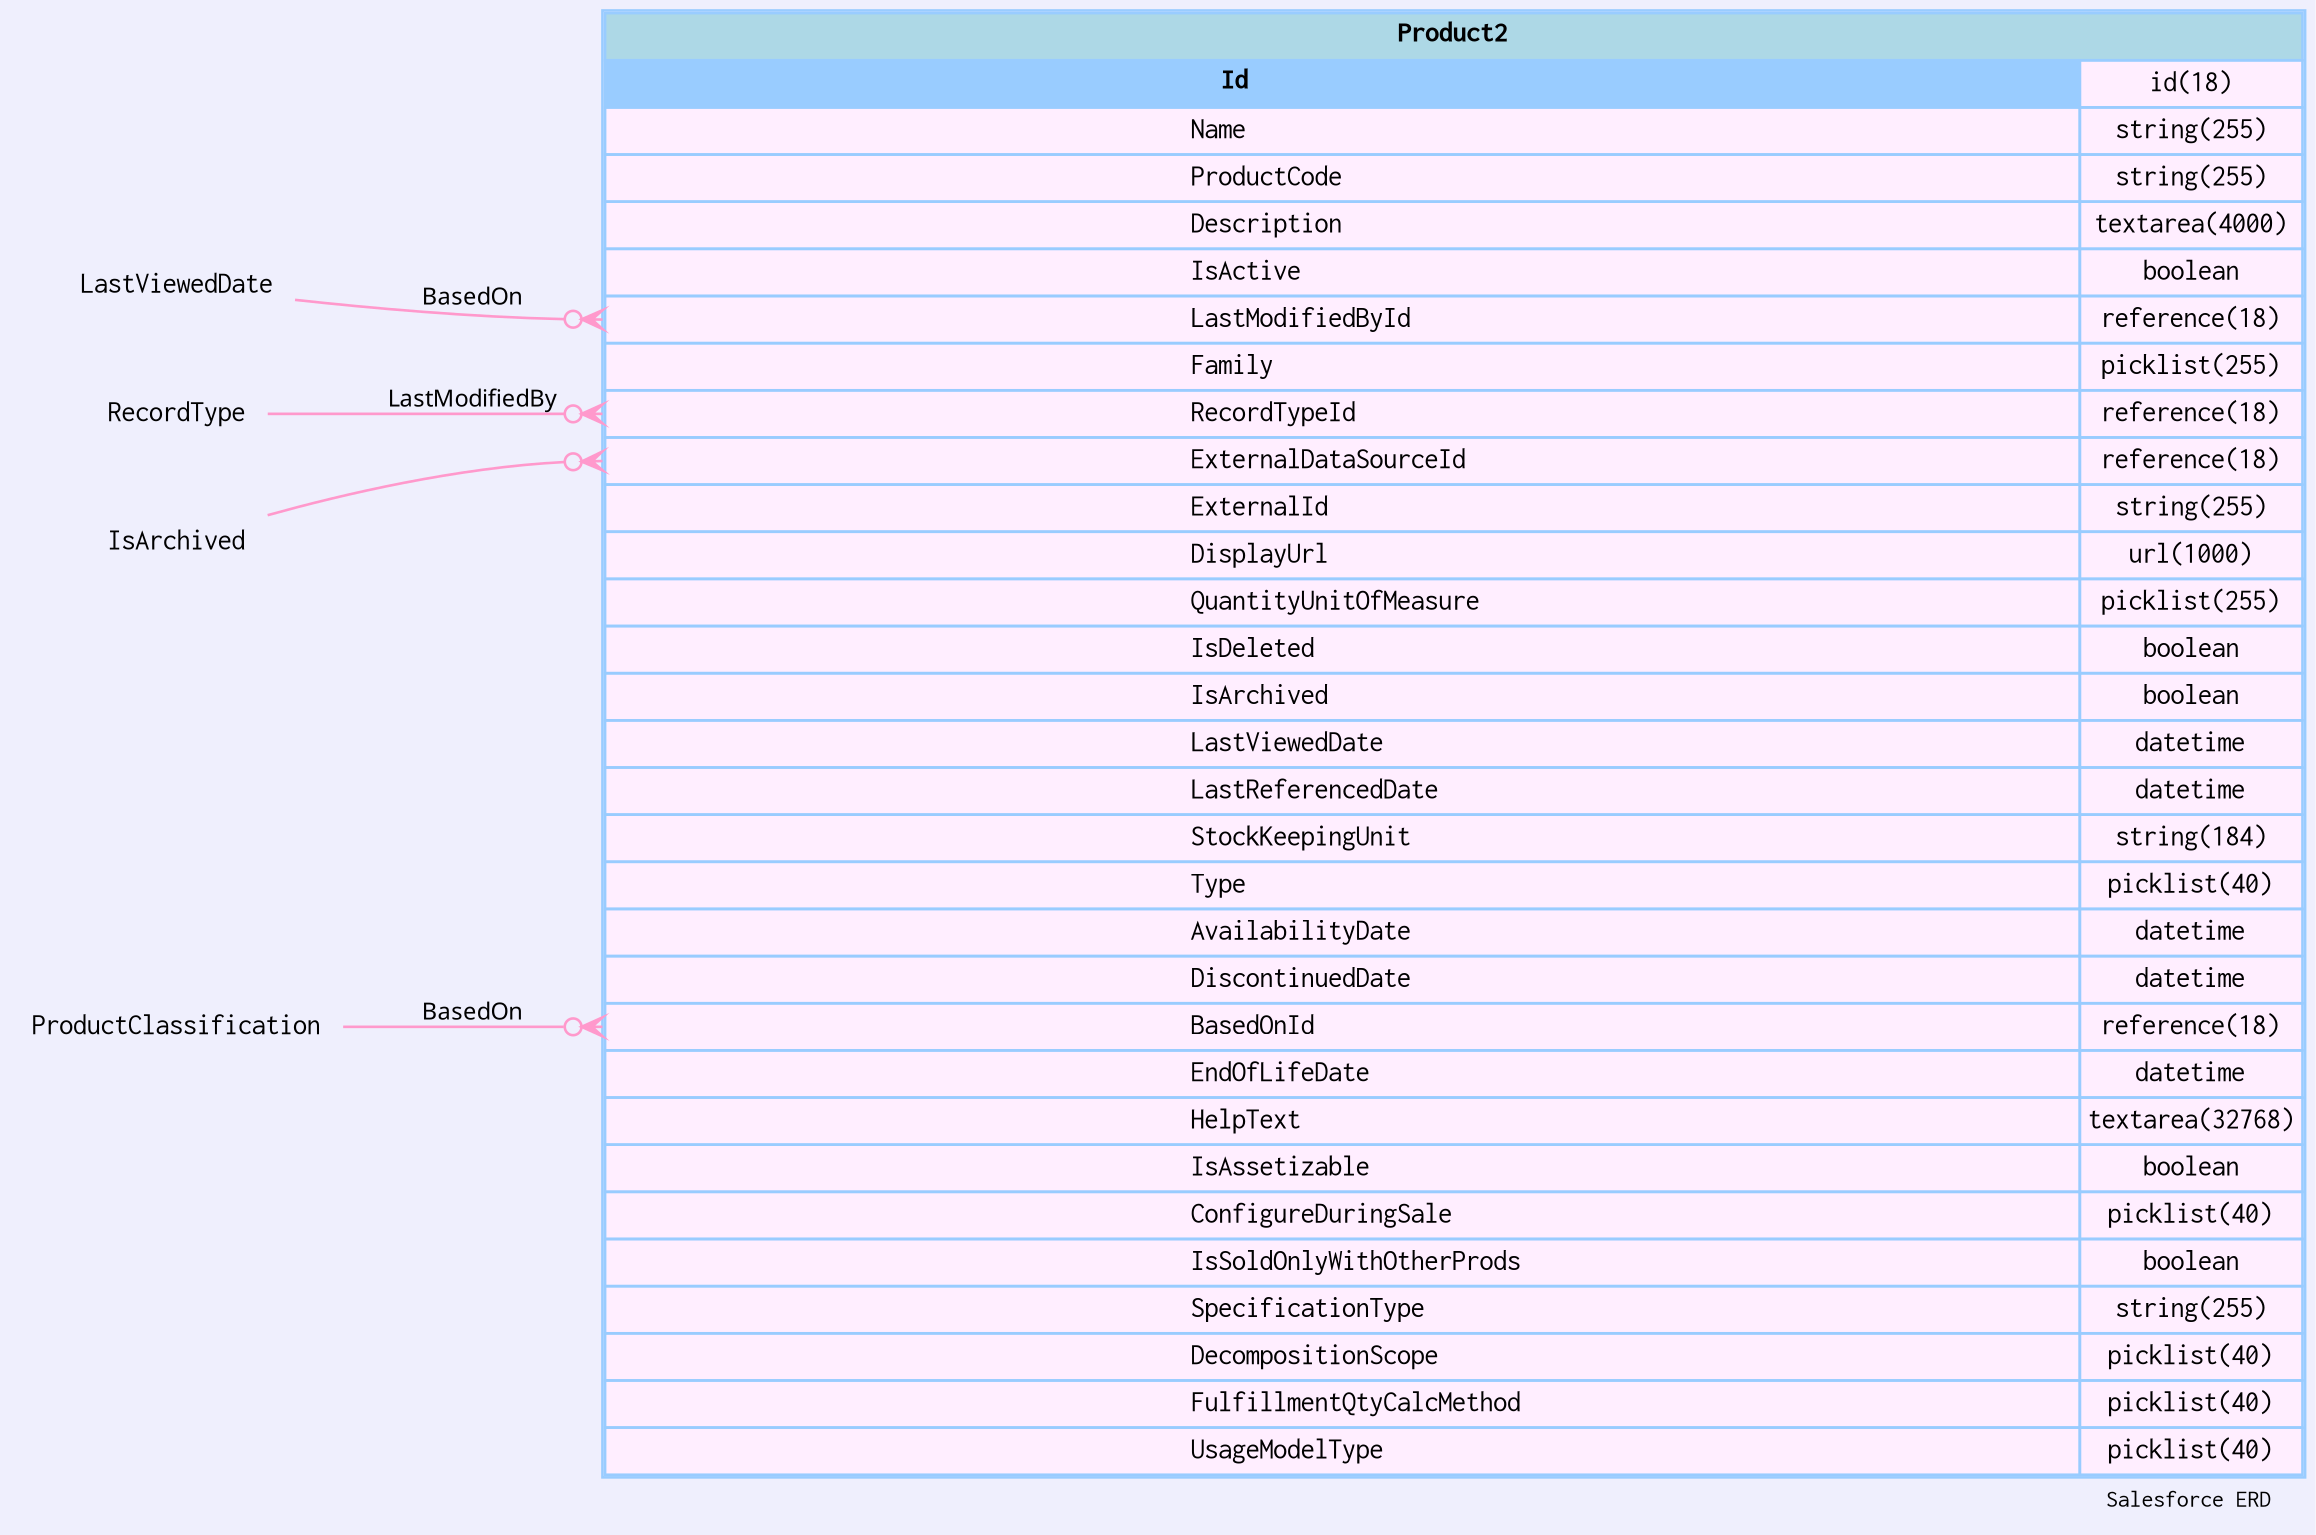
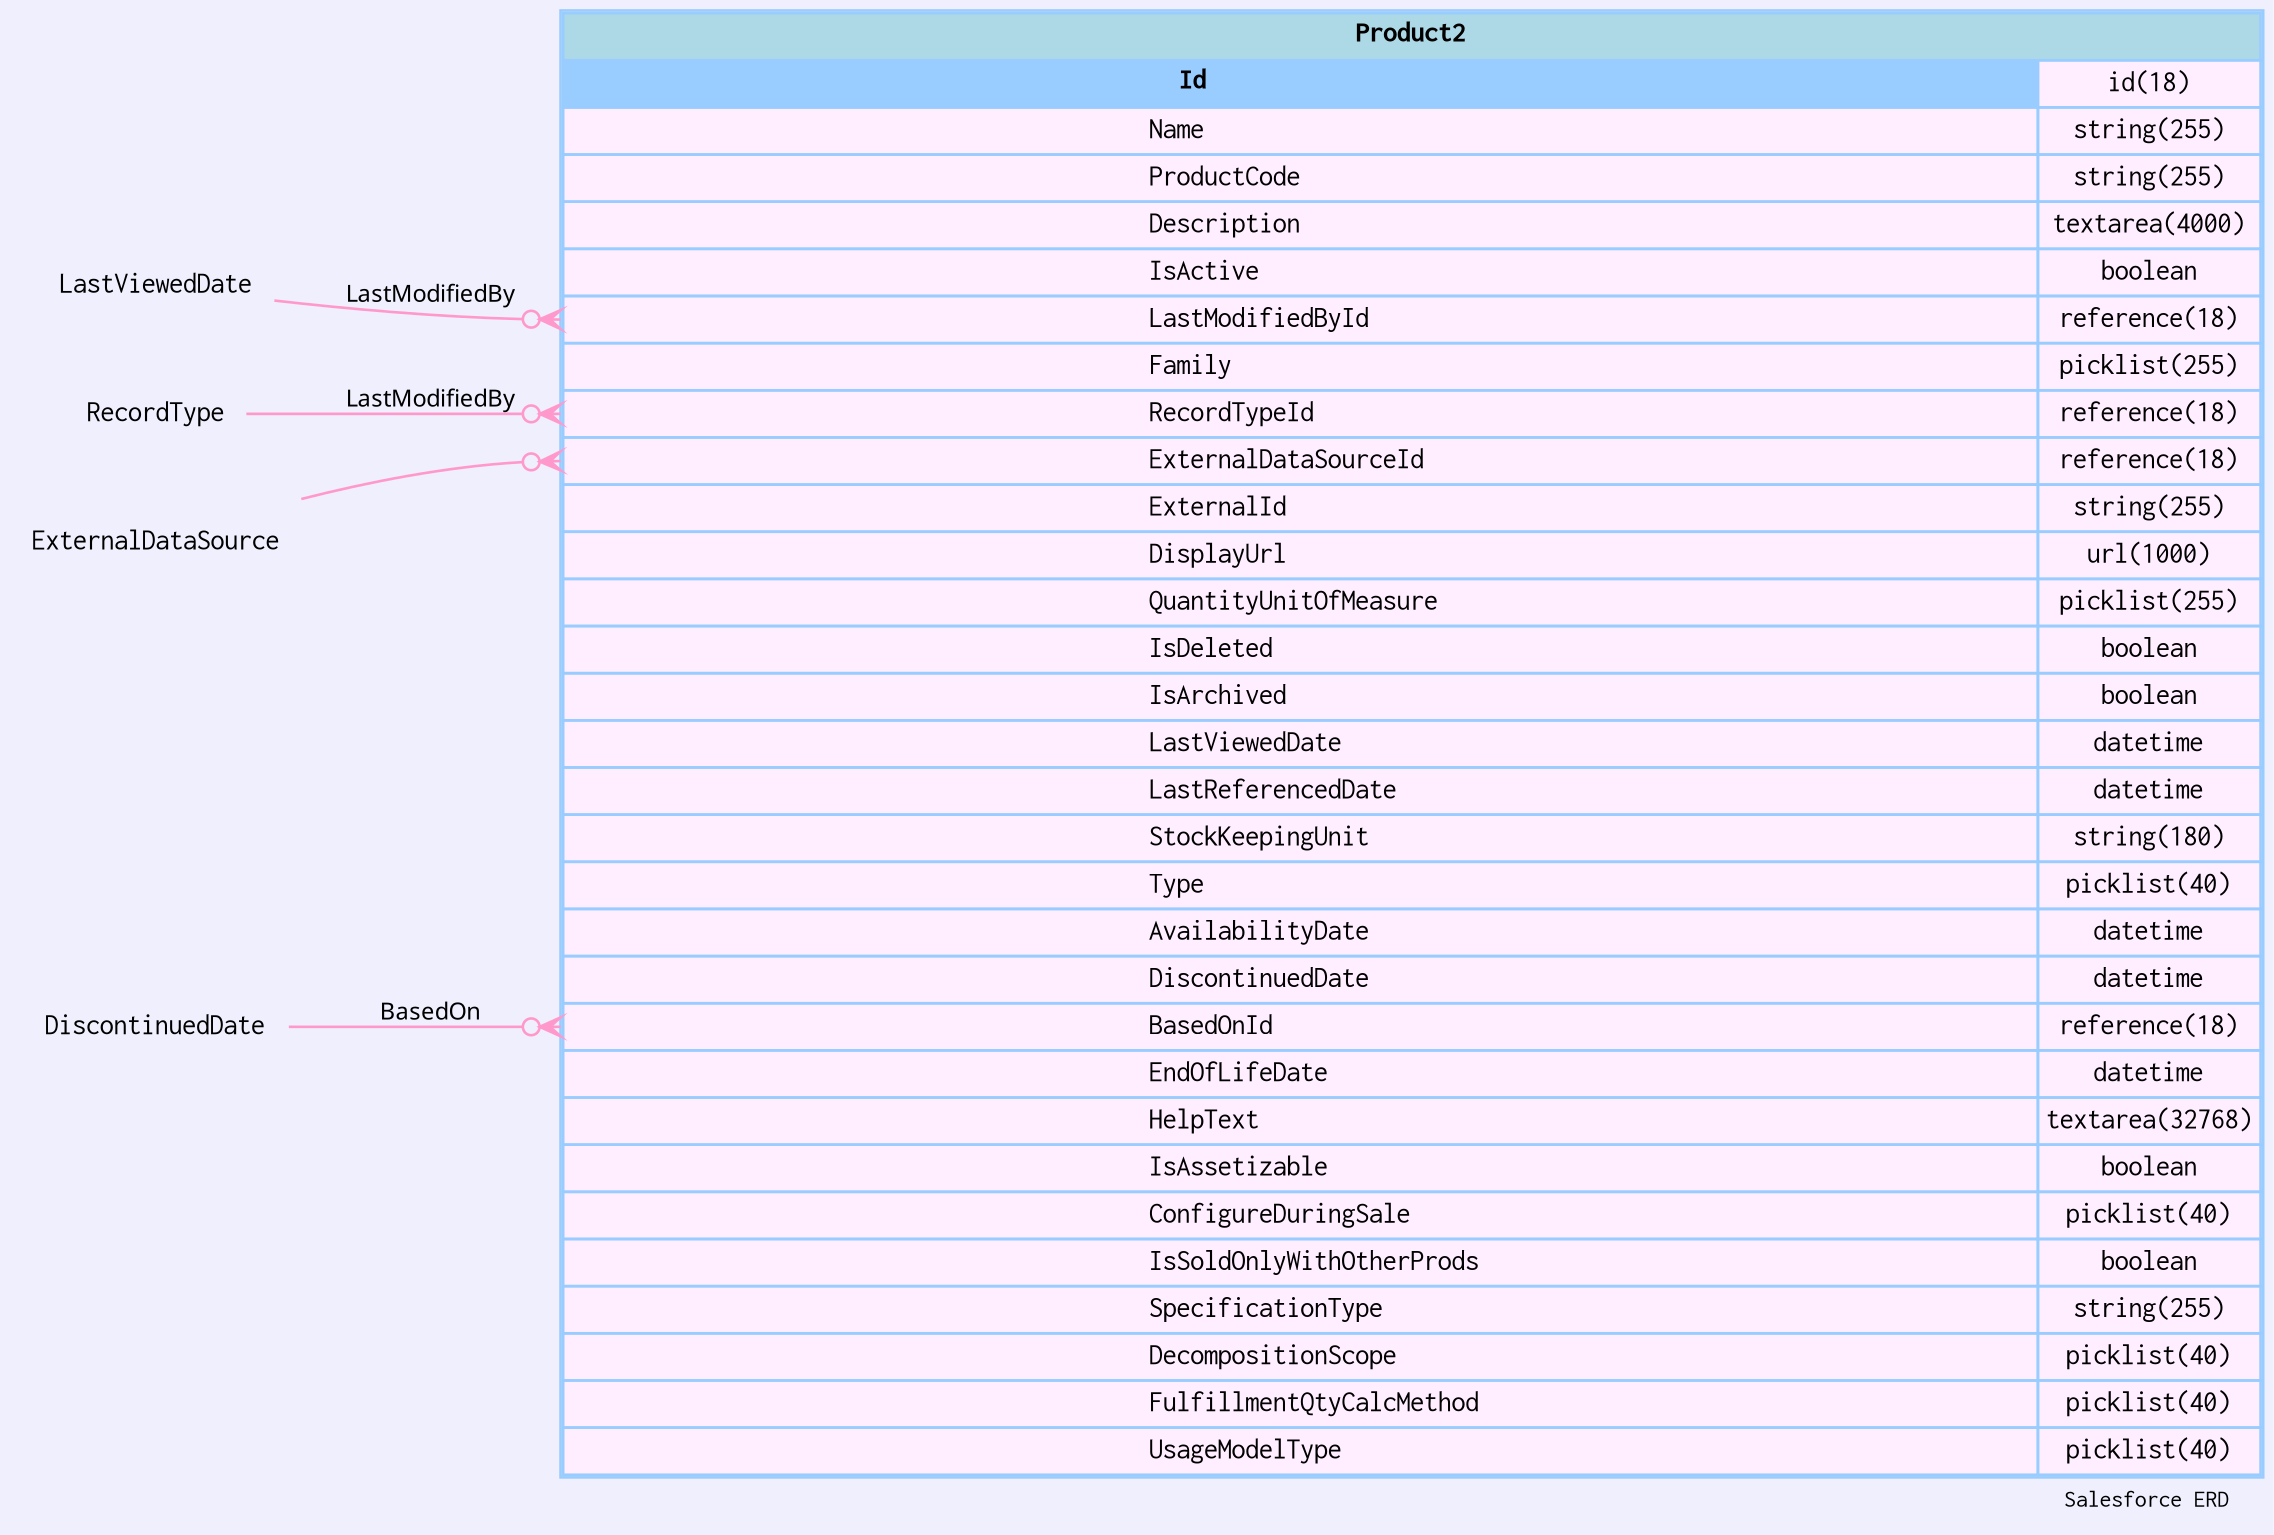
(473, 299) -> (431, 296)
(177, 542) -> (156, 542)
(2191, 837) -> (2149, 837)
(177, 1027) -> (156, 1027)
